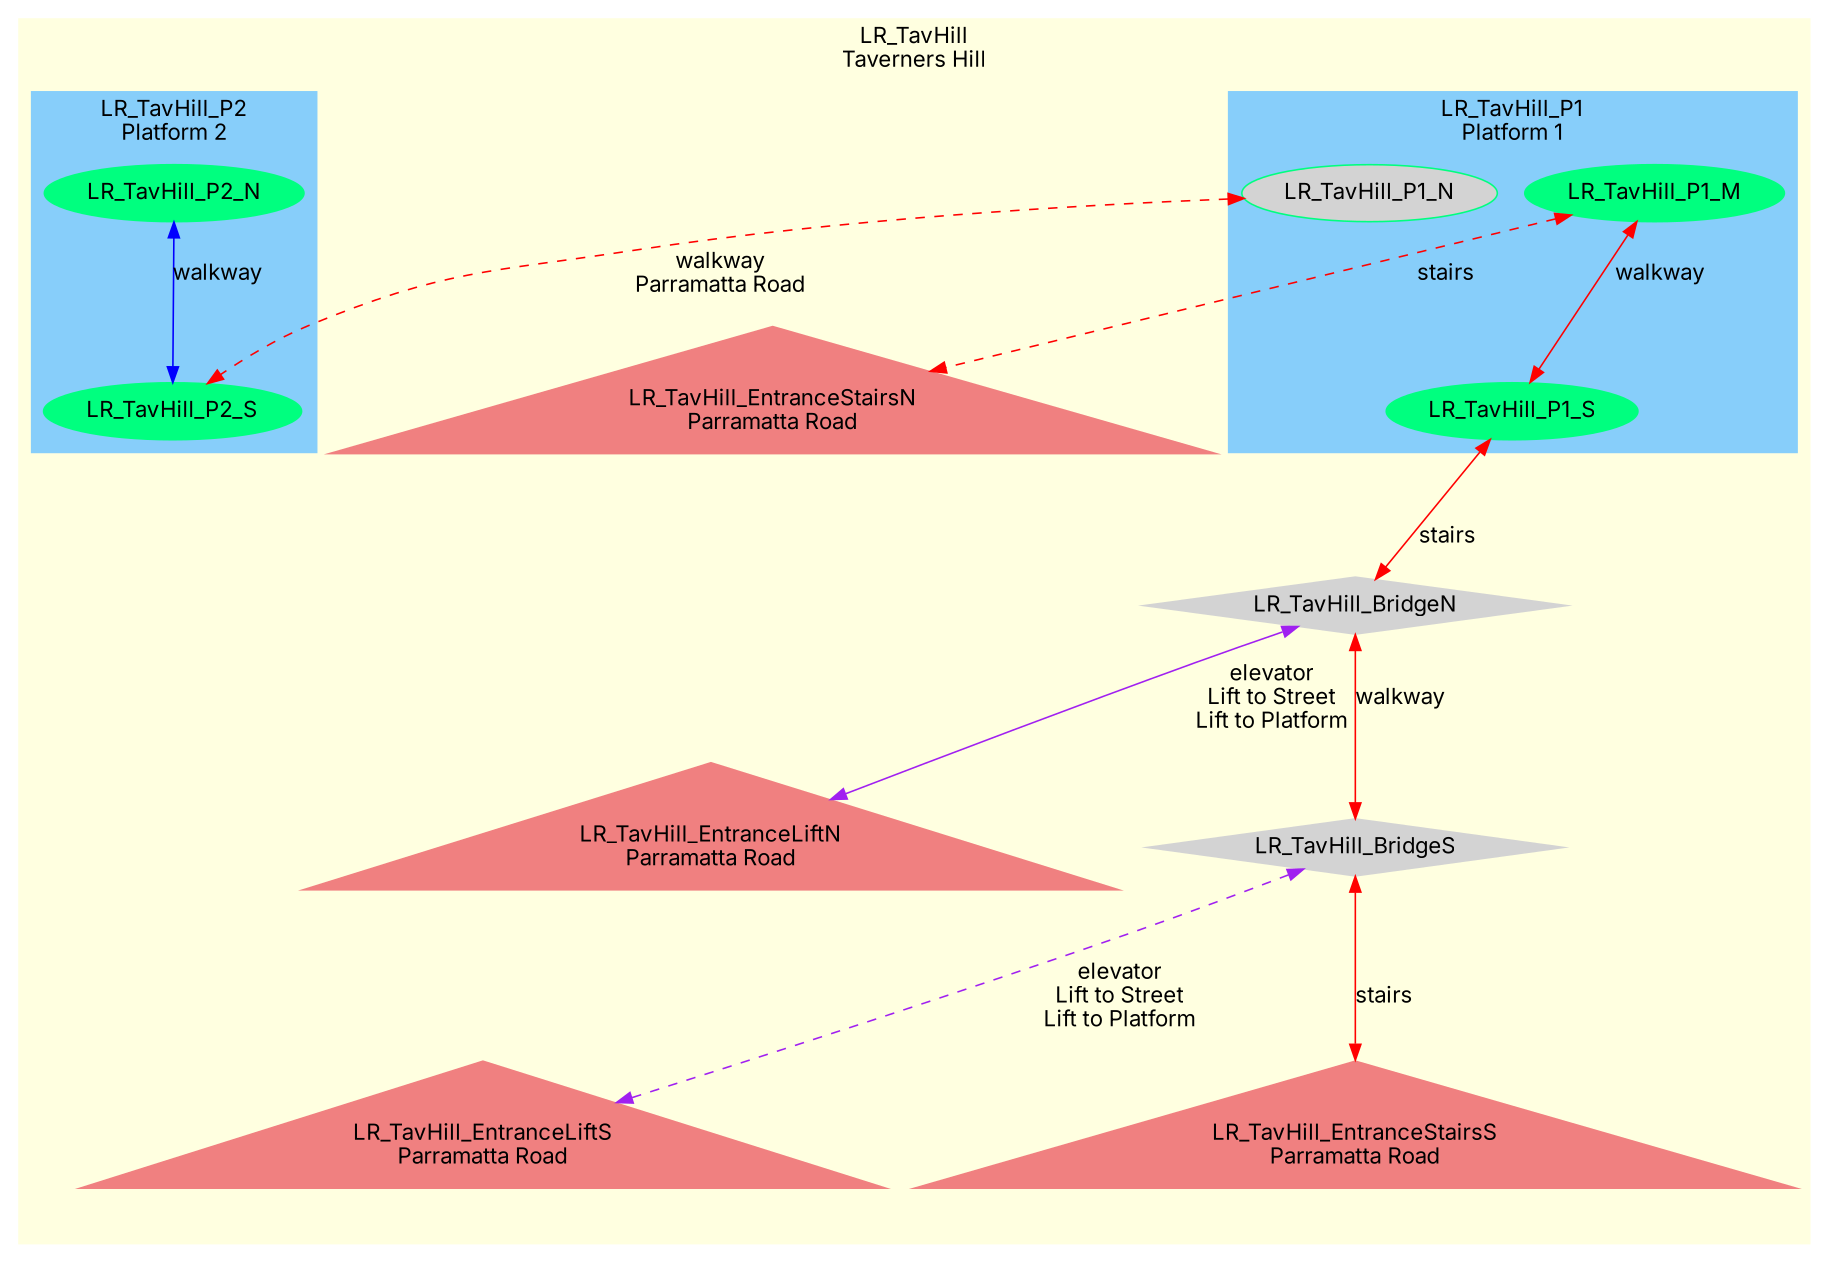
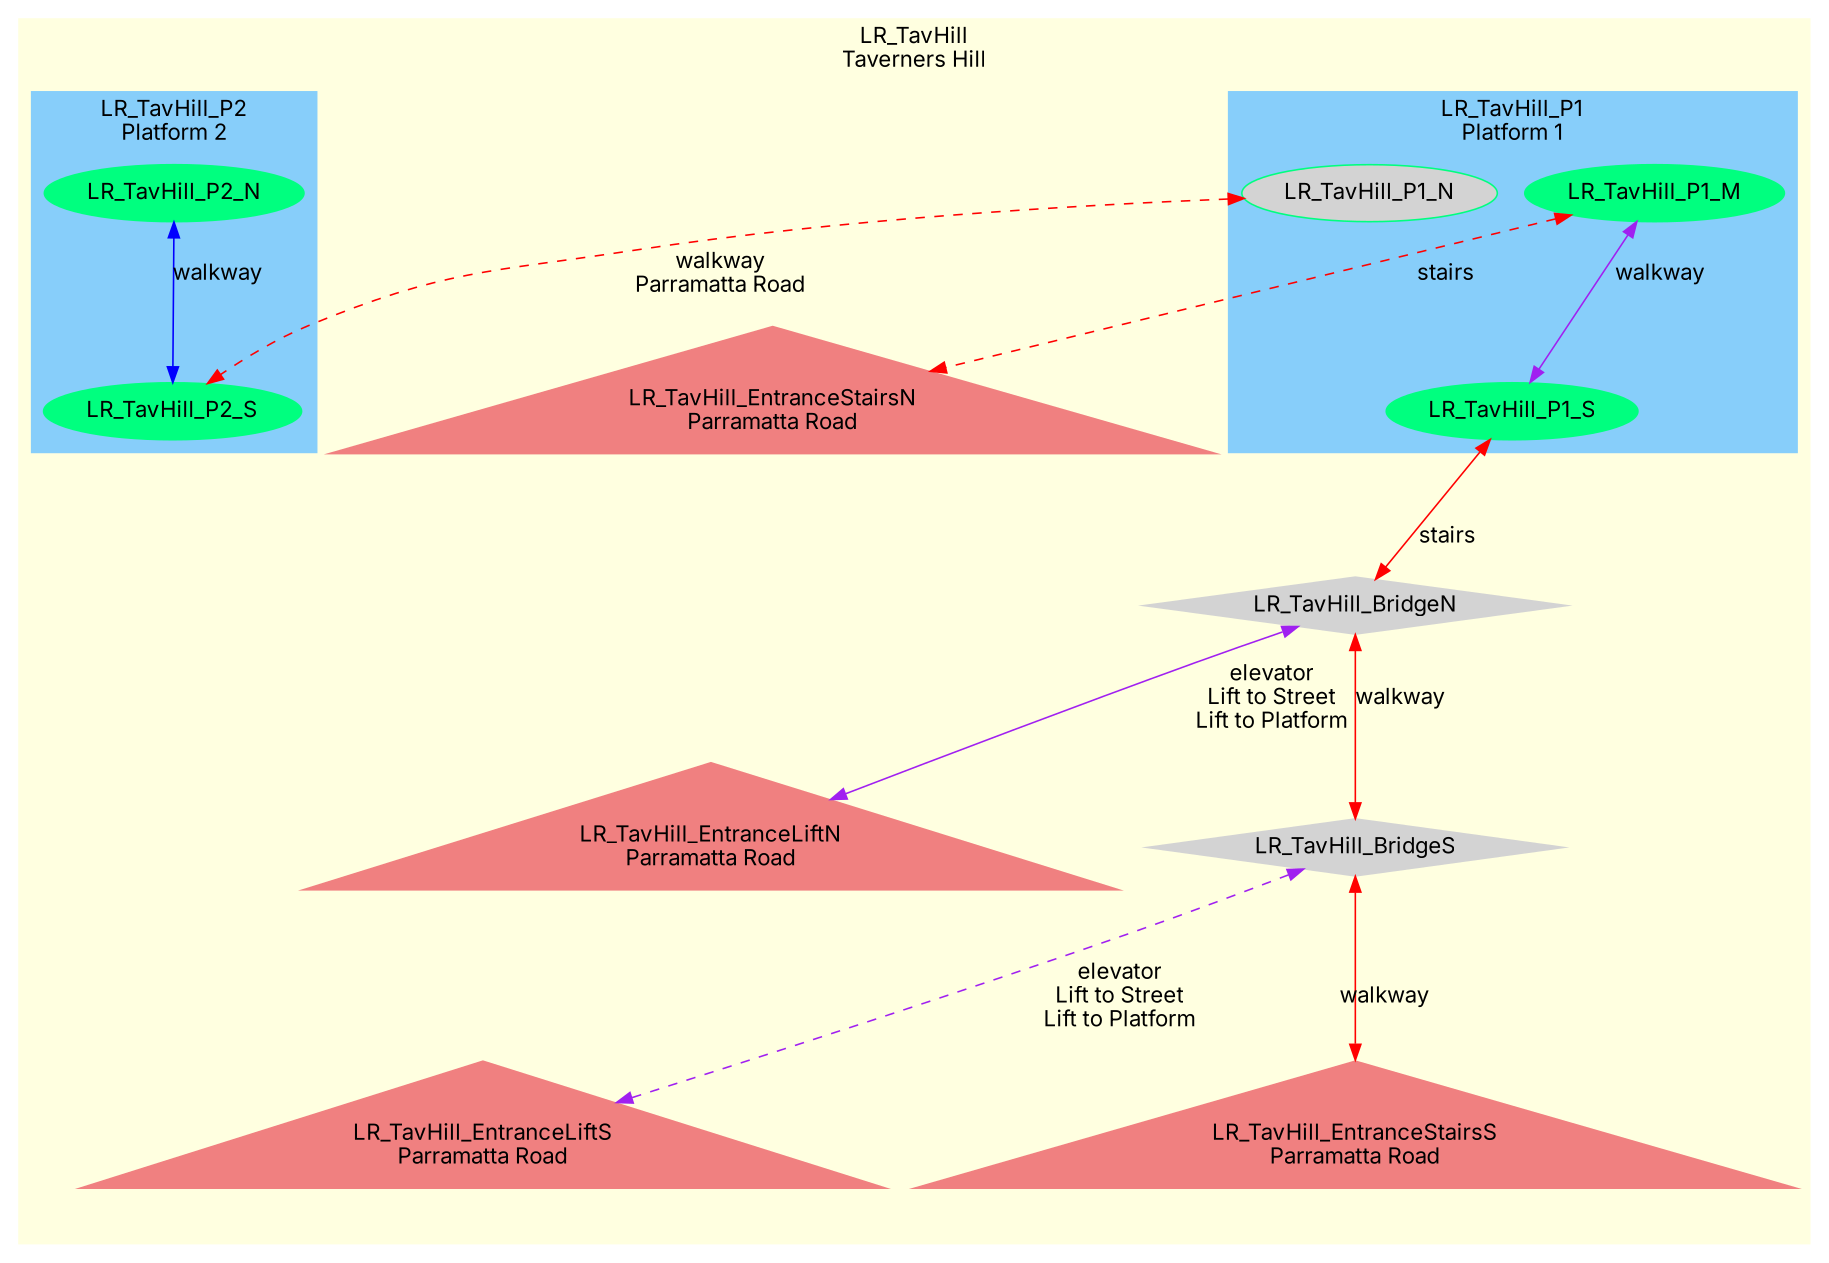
(1583, 302) -> (1583, 302)
(1385, 997) -> (1385, 997)
